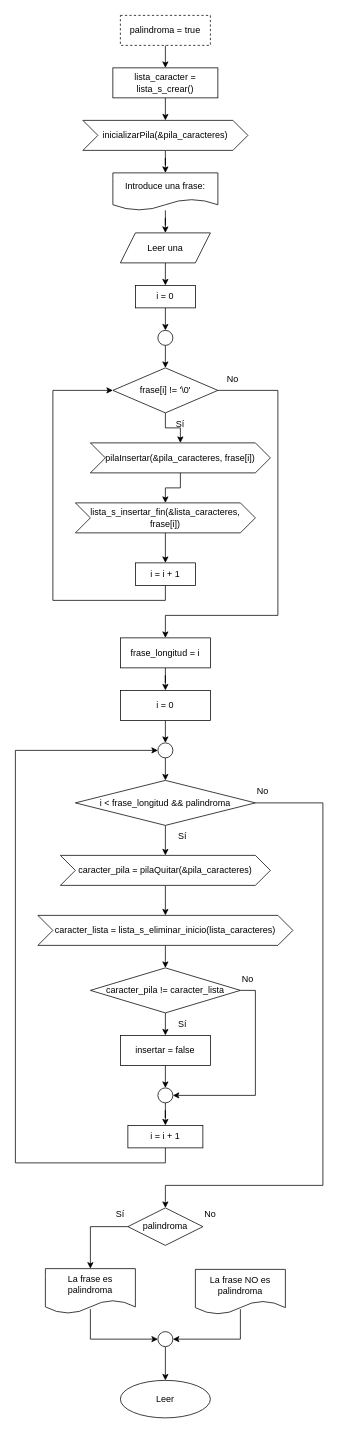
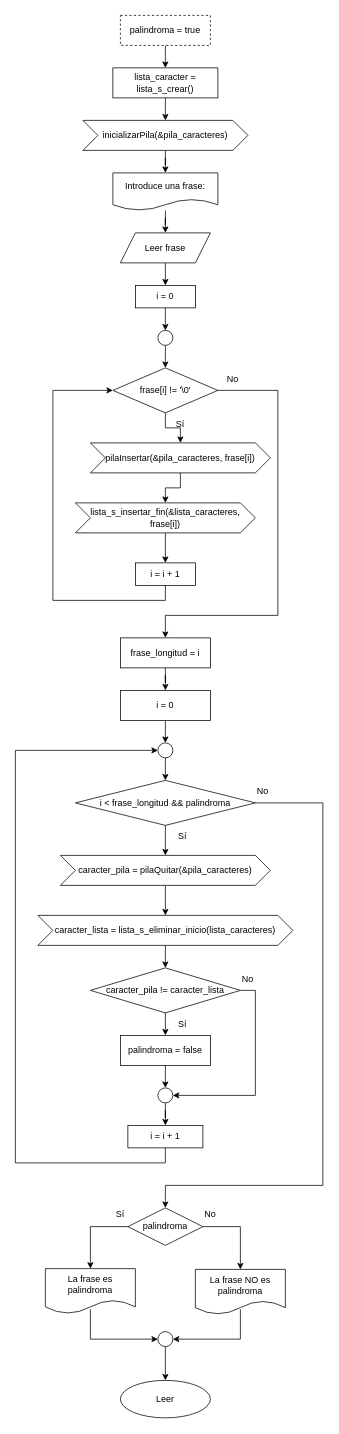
(165, 248) -> (165, 248)
(165, 1050) -> (165, 1050)
none -> (240, 1227)
